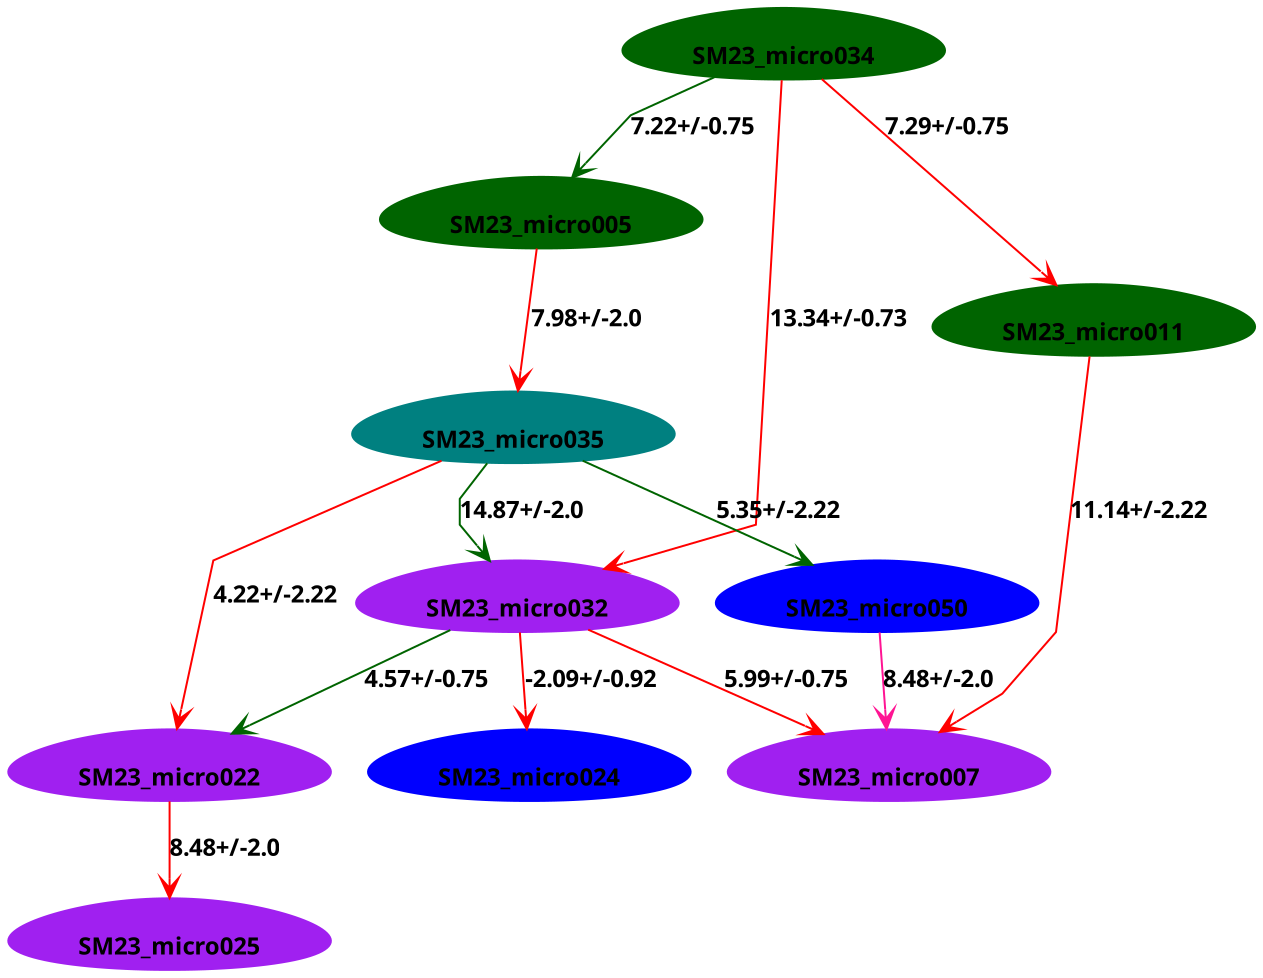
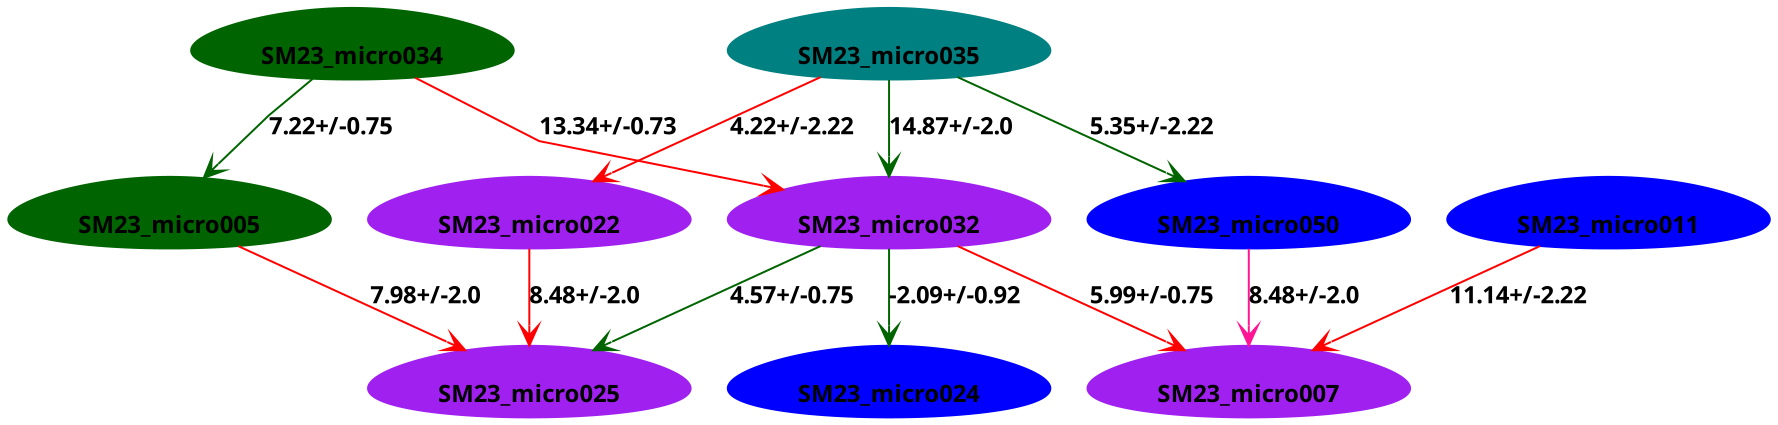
(931, 175) -> none
(529, 310) -> (342, 294)
(1094, 320) -> (1609, 213)
(523, 671) -> (889, 287)
(350, 678) -> (716, 294)
